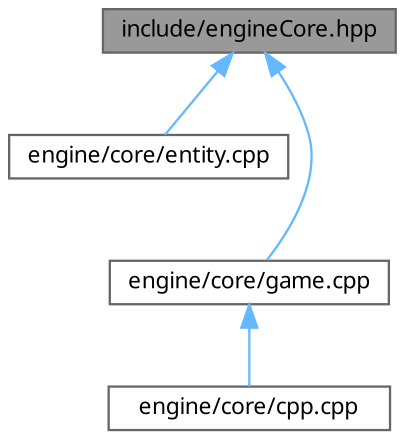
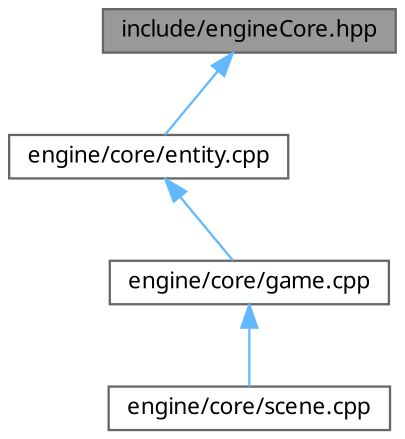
(311, 168) -> (207, 229)
(249, 408) -> (249, 408)
